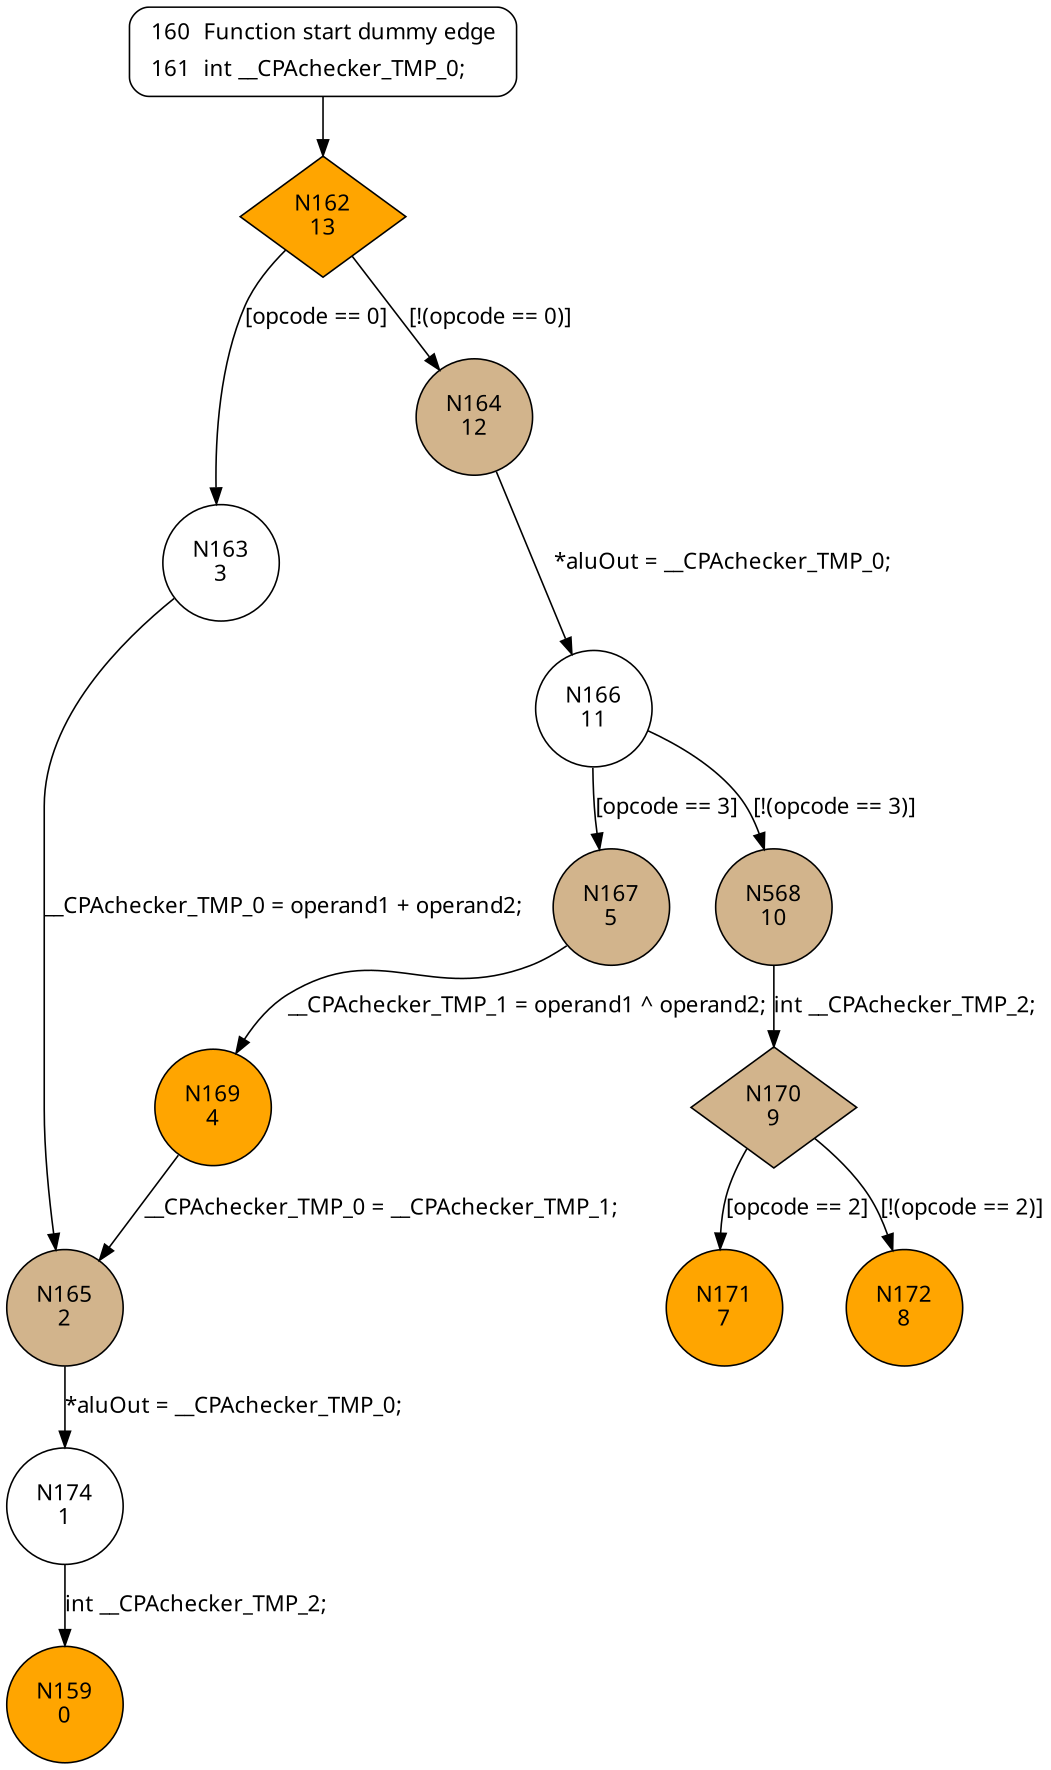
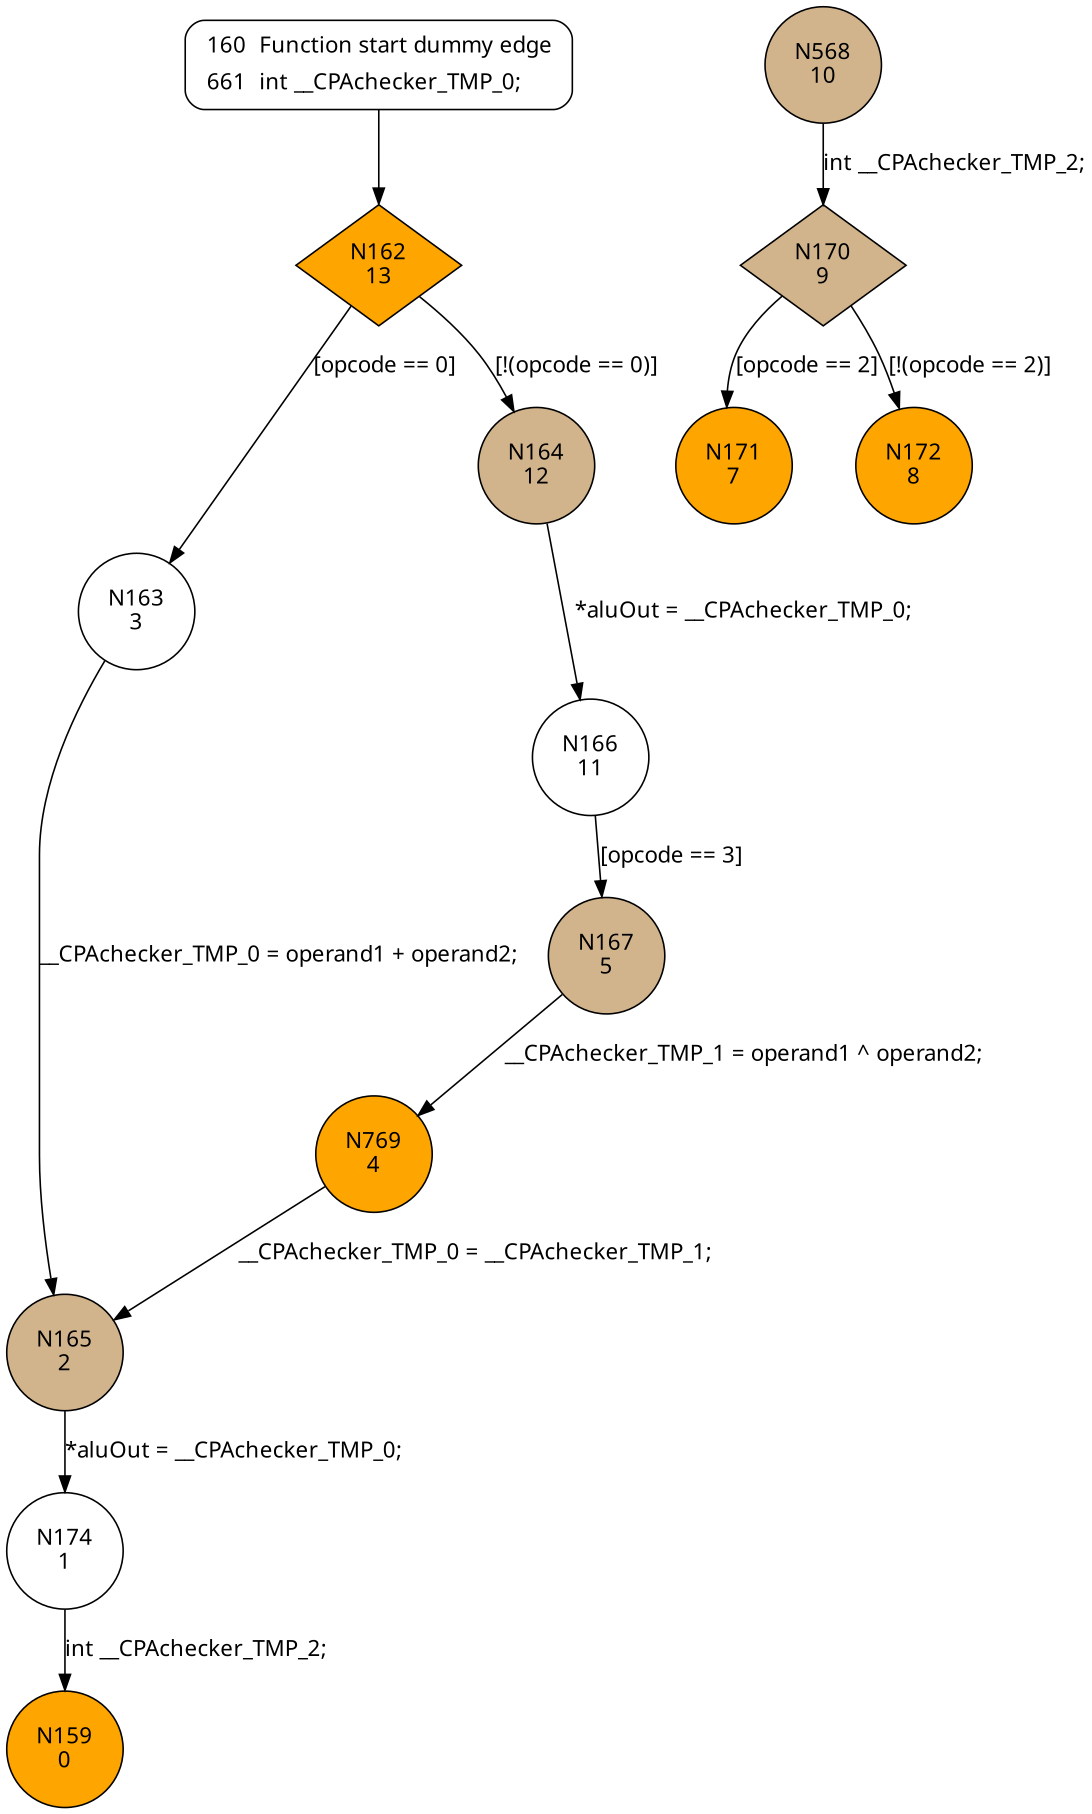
(171, 69) -> (227, 83)
(714, 772) -> none
(213, 1107) -> (374, 1154)
